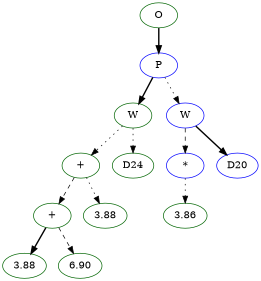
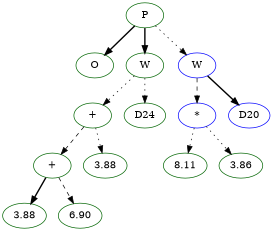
(159, 37) -> (122, 38)
(159, 65) -> (145, 15)
none -> (185, 166)
